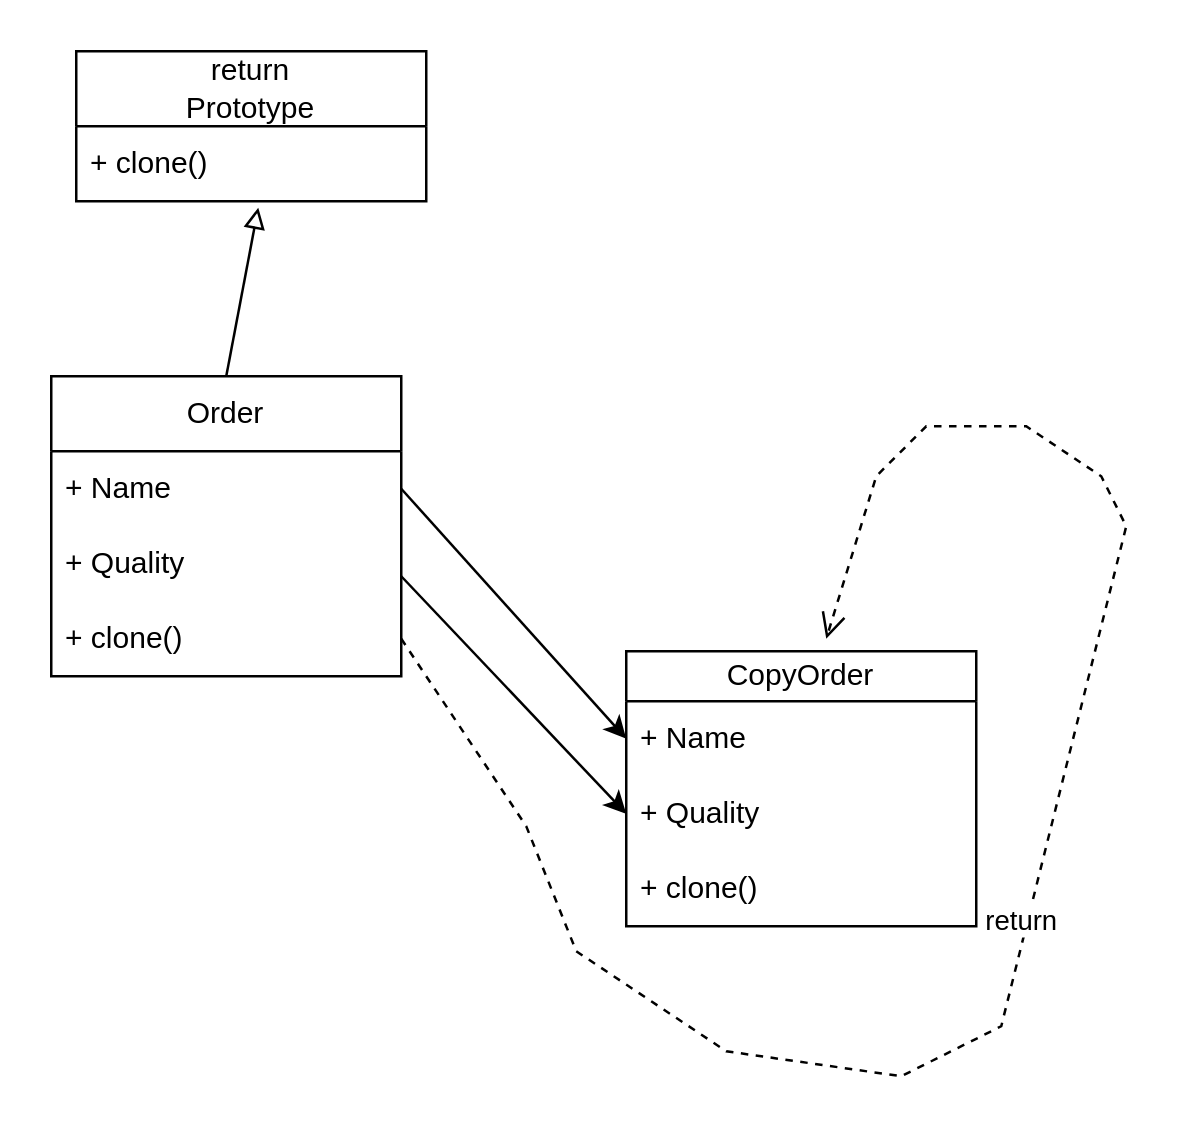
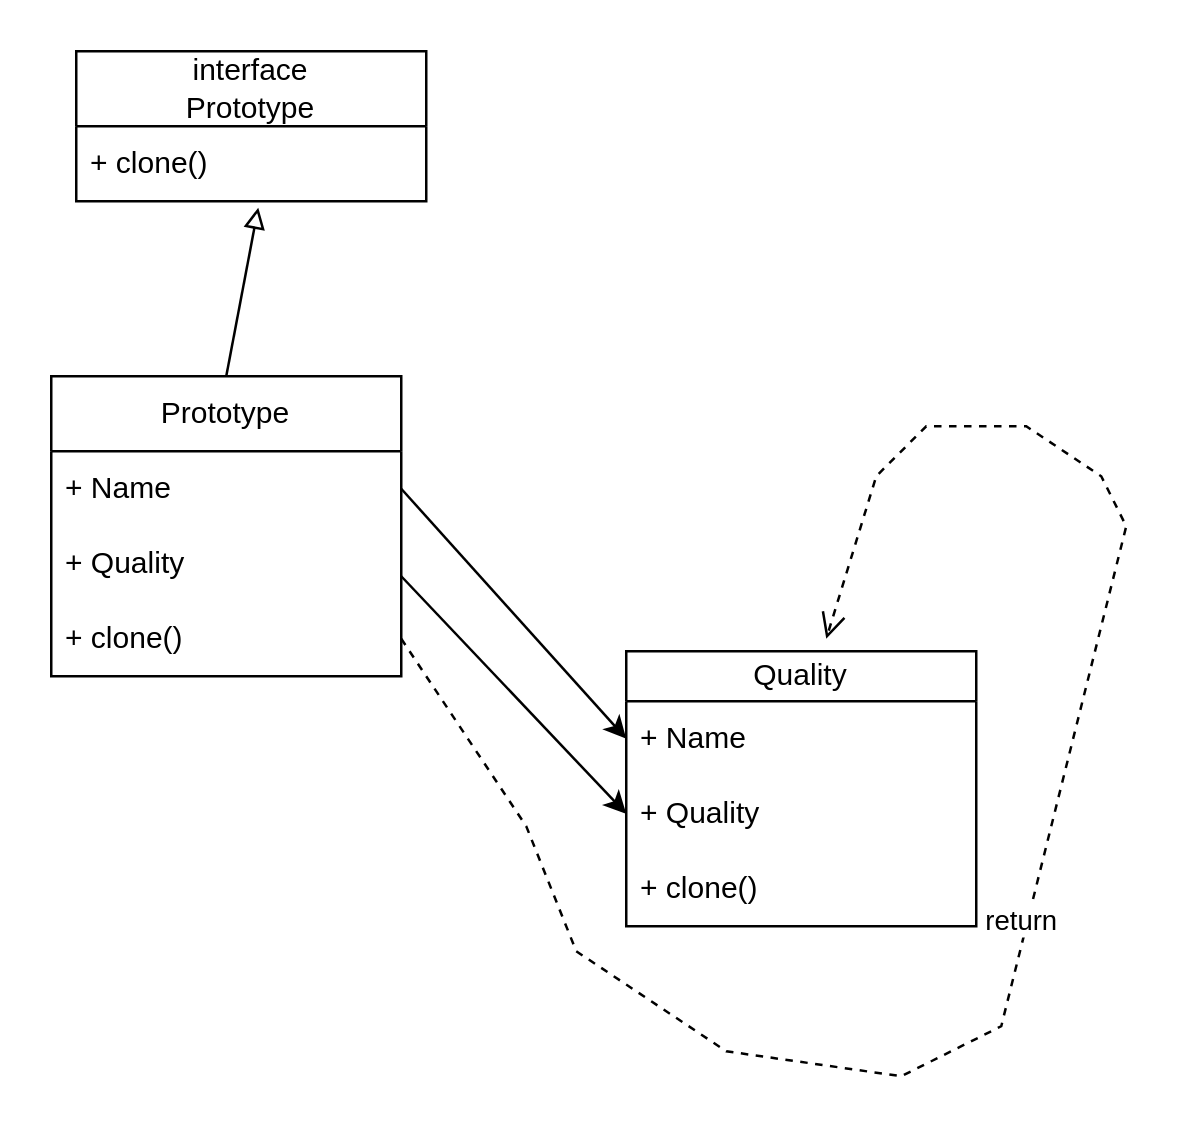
(251, 89) -> (251, 89)
(226, 414) -> (226, 414)
(801, 676) -> (801, 676)
